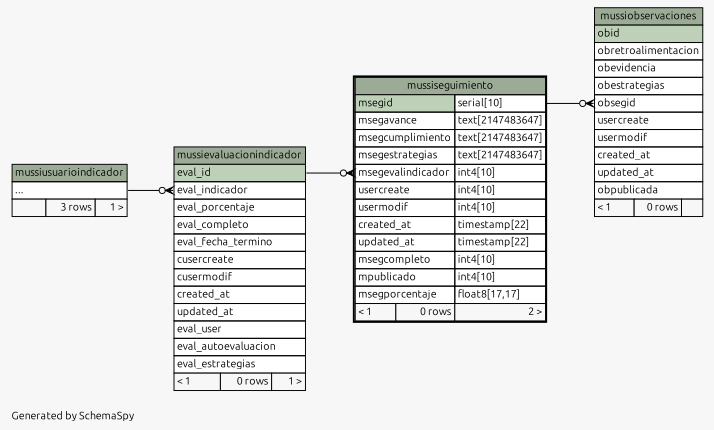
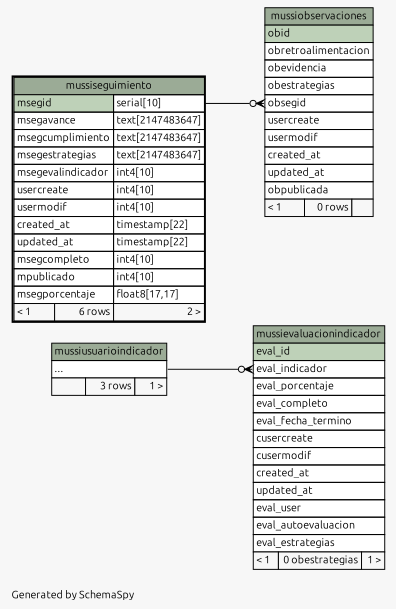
(323, 173) -> none
(436, 312) -> (95, 312)
(253, 381) -> (321, 560)
